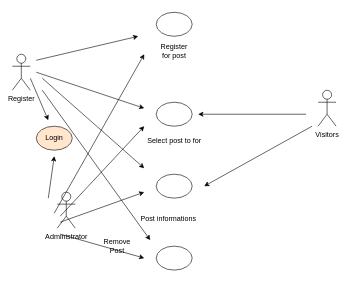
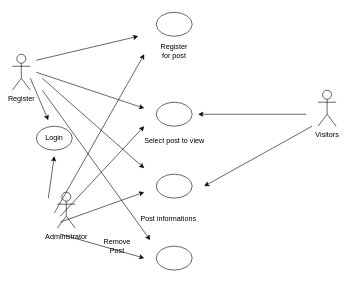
(54, 138) -> (54, 138)
(175, 141) -> (175, 141)
